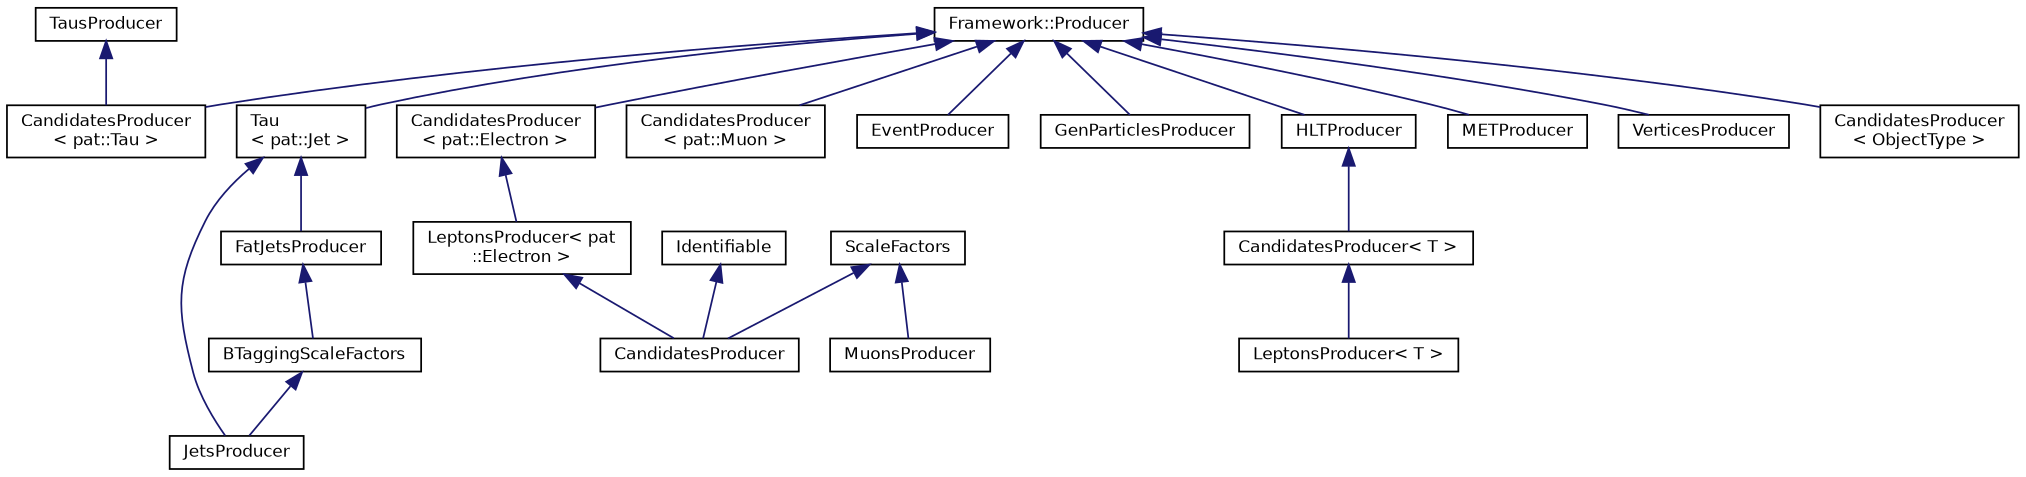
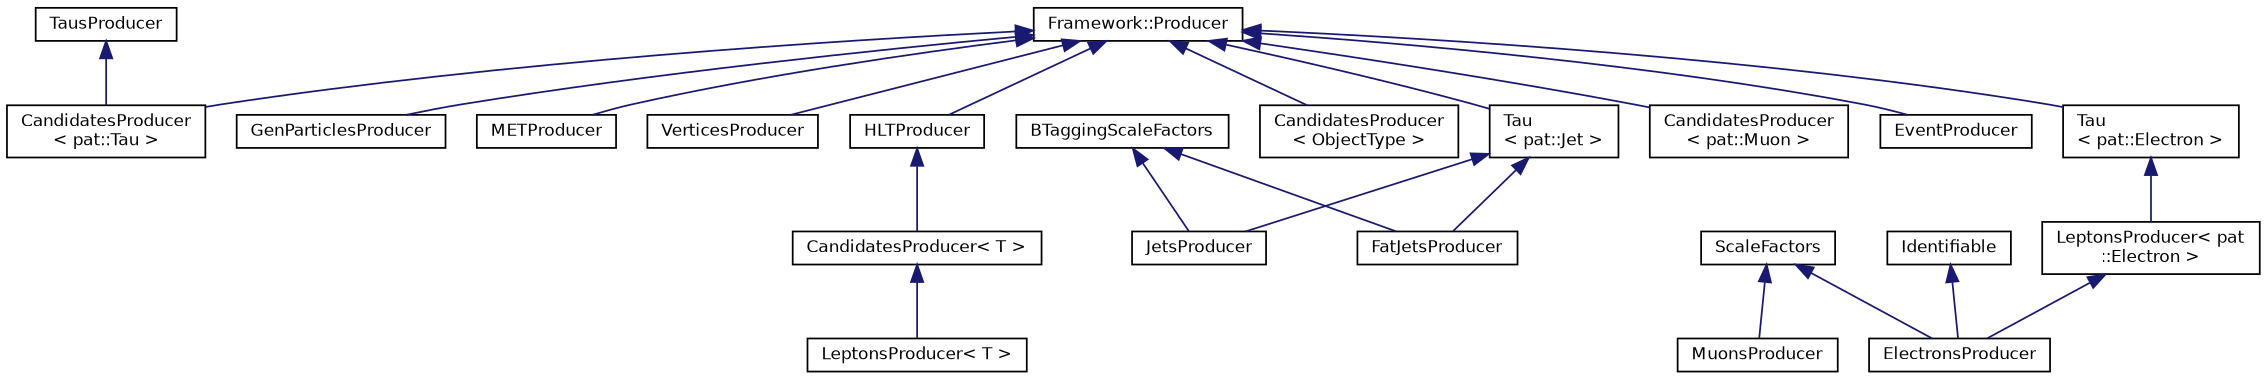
(496, 131) -> (2151, 131)
(309, 310) -> (1288, 193)
(700, 355) -> (1960, 355)
